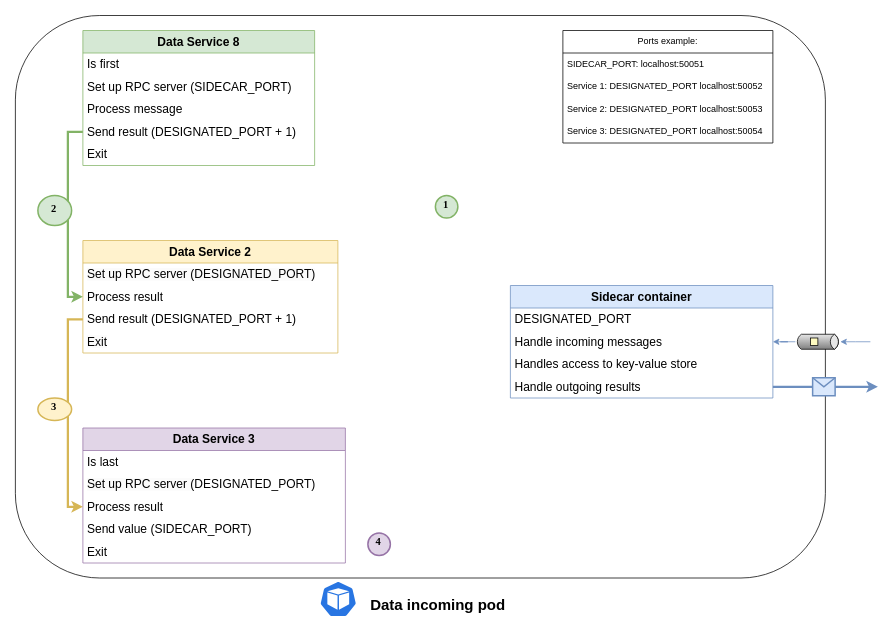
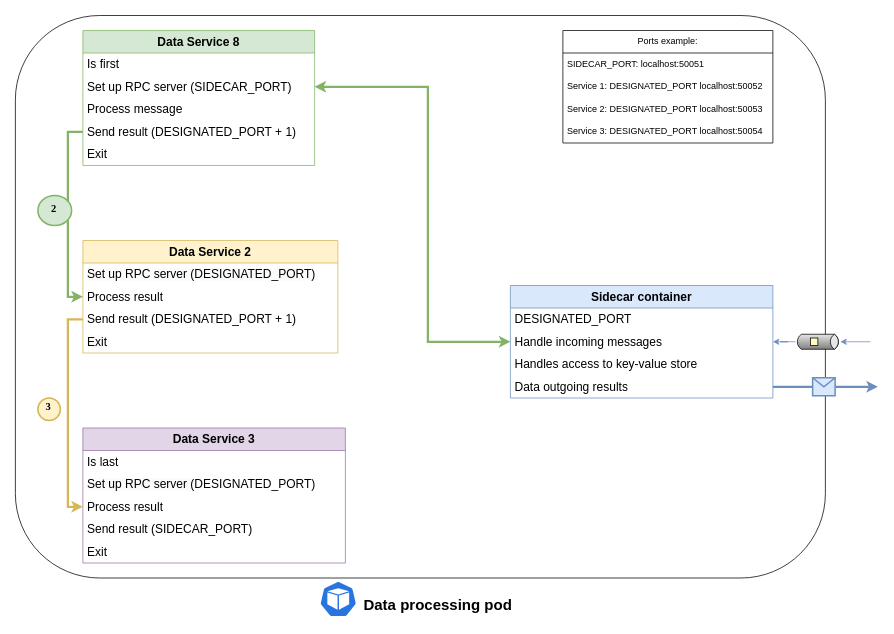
none -> (428, 199)
(447, 207) -> none
(584, 387) -> (579, 387)
(55, 409) -> (49, 409)
(167, 529) -> (170, 529)
(379, 544) -> none
(438, 604) -> (438, 604)
